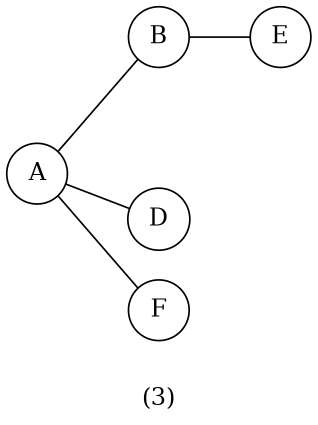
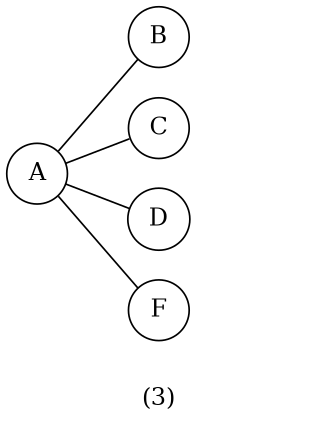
(281, 37) -> none
none -> (159, 128)
